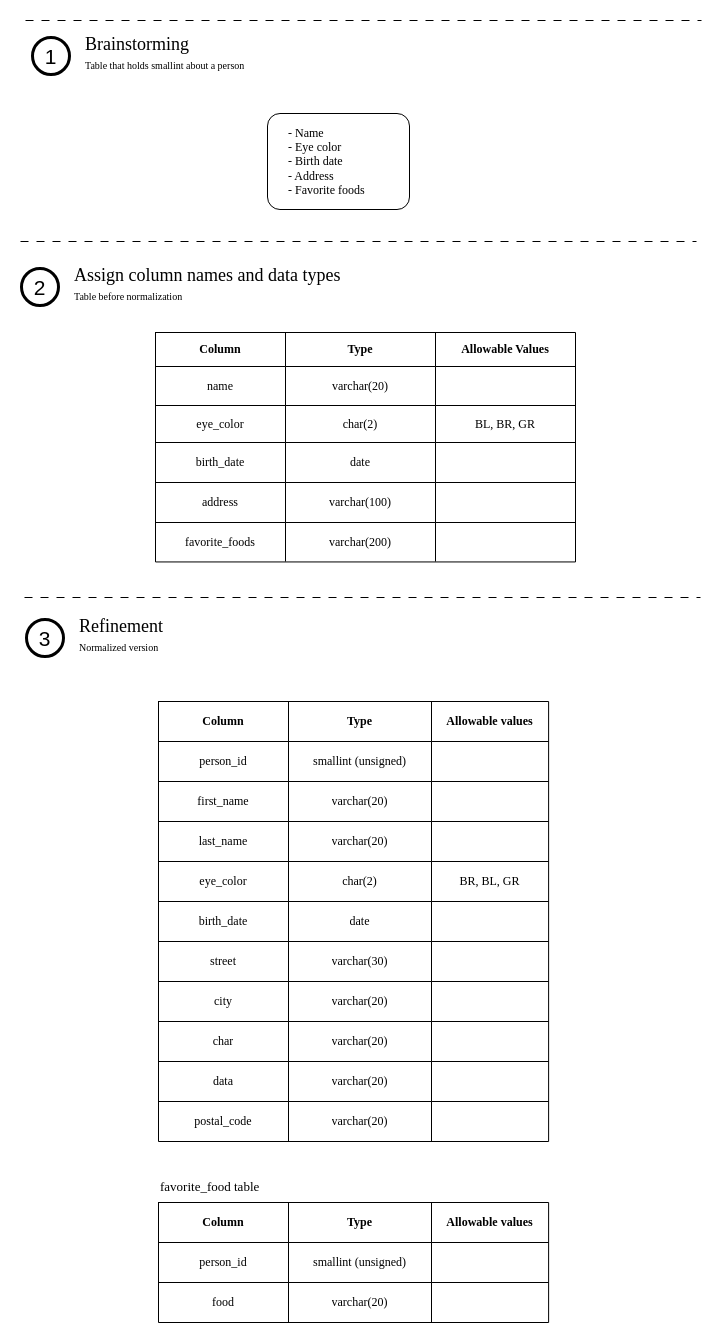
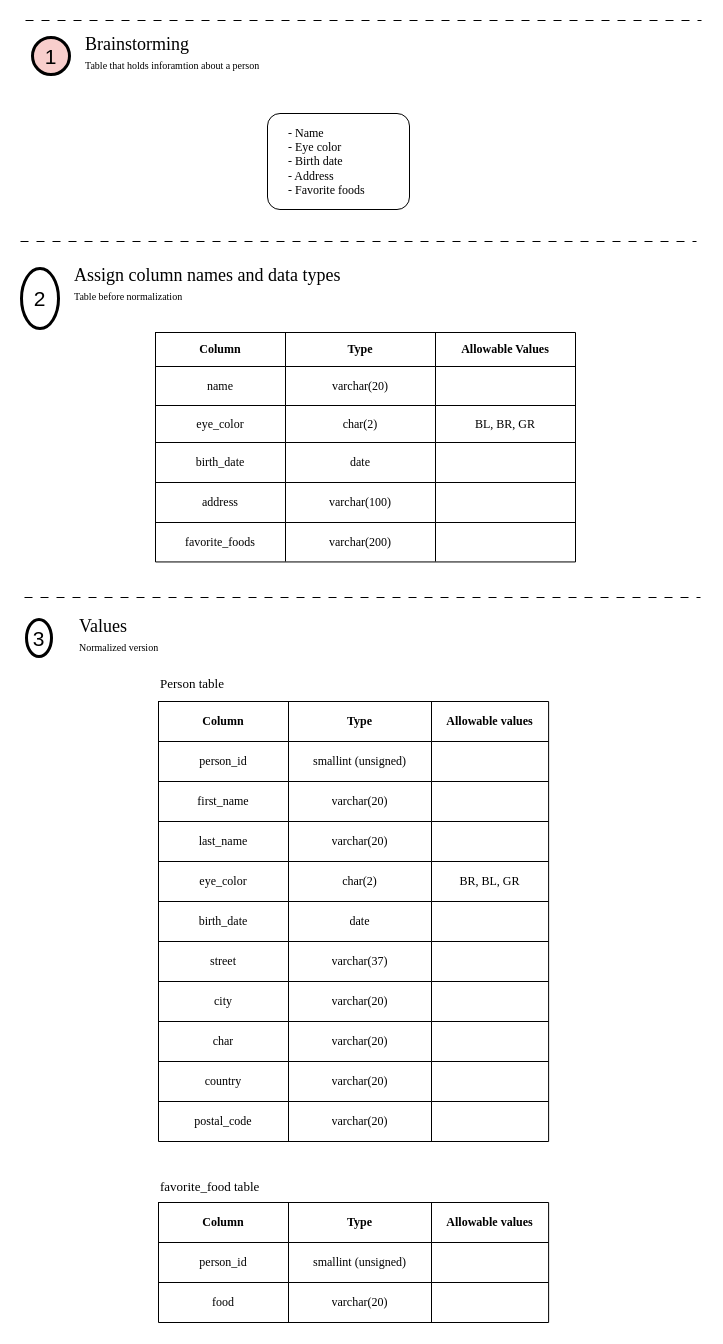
(51, 56) -> (51, 56)
(183, 66) -> (193, 66)
(40, 287) -> (40, 299)
(128, 627) -> (107, 627)
(45, 638) -> (39, 638)
none -> (339, 682)
(360, 962) -> (360, 962)
(224, 1082) -> (224, 1082)
